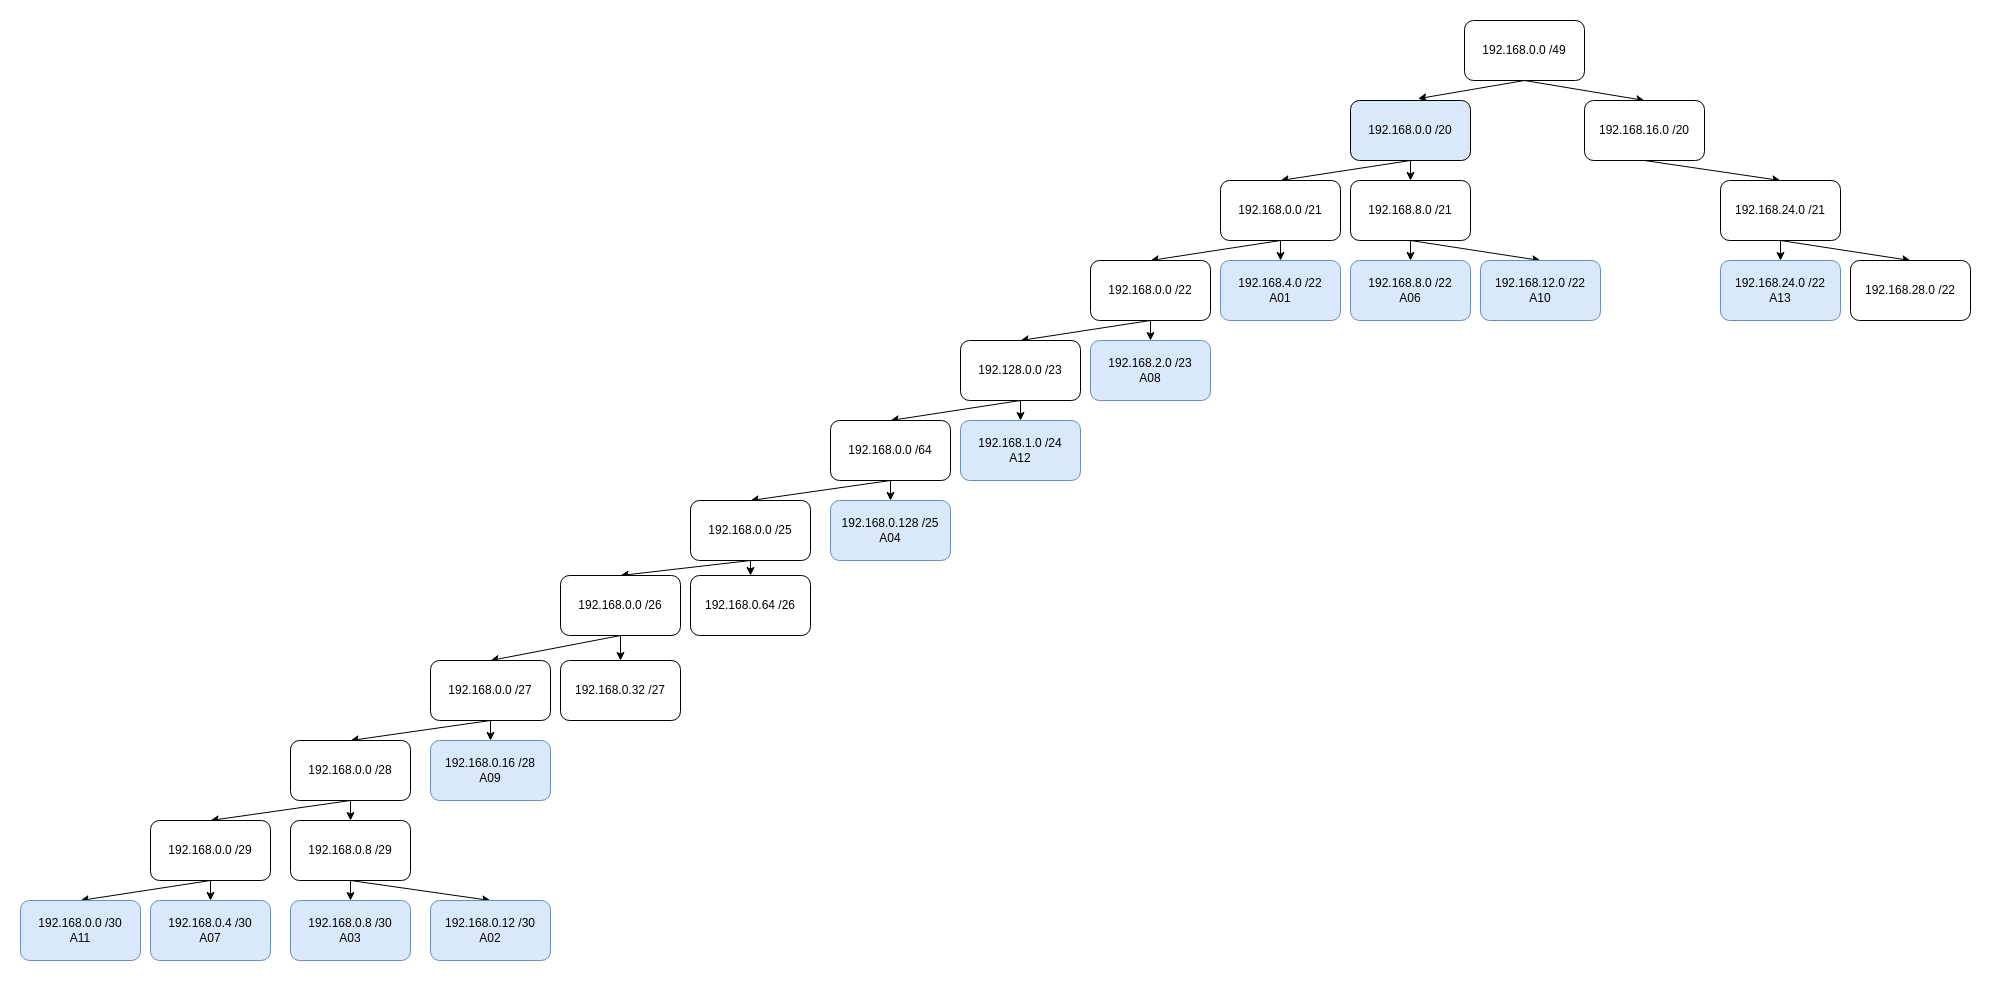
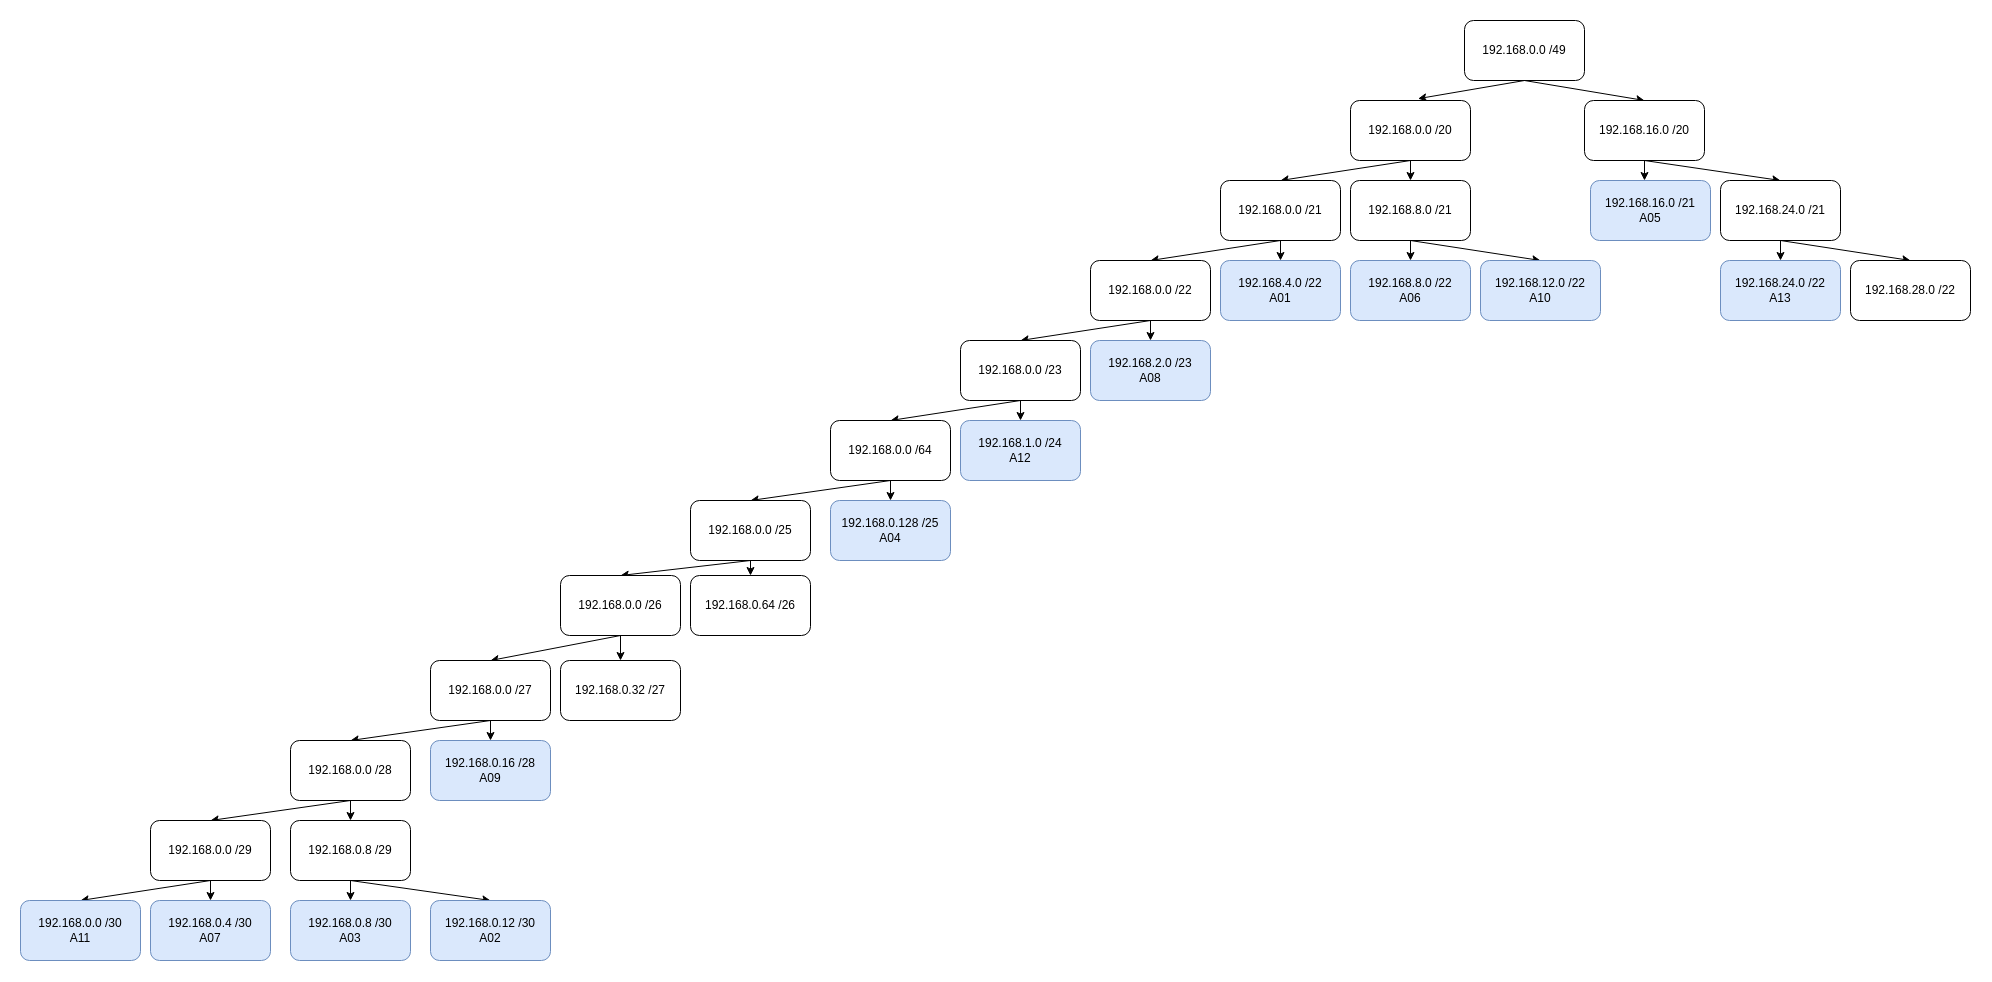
(1411, 131) -> (1411, 131)
none -> (1645, 168)
none -> (1651, 211)
(1021, 371) -> (1021, 371)
